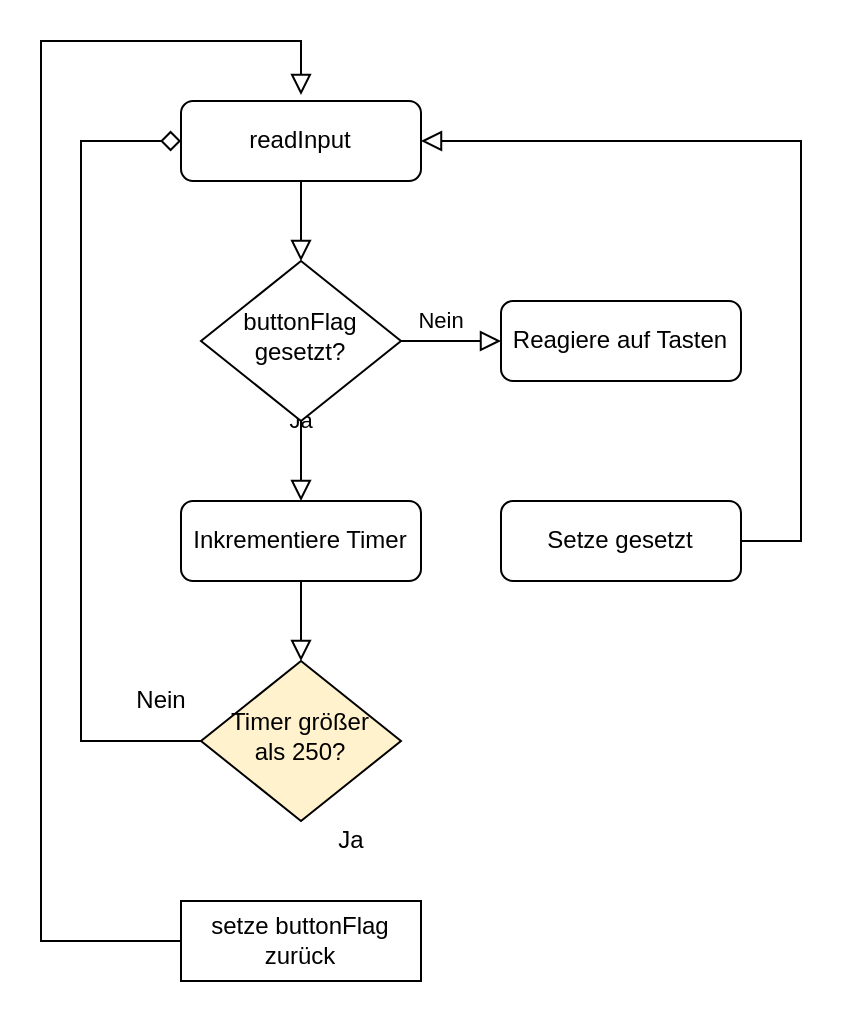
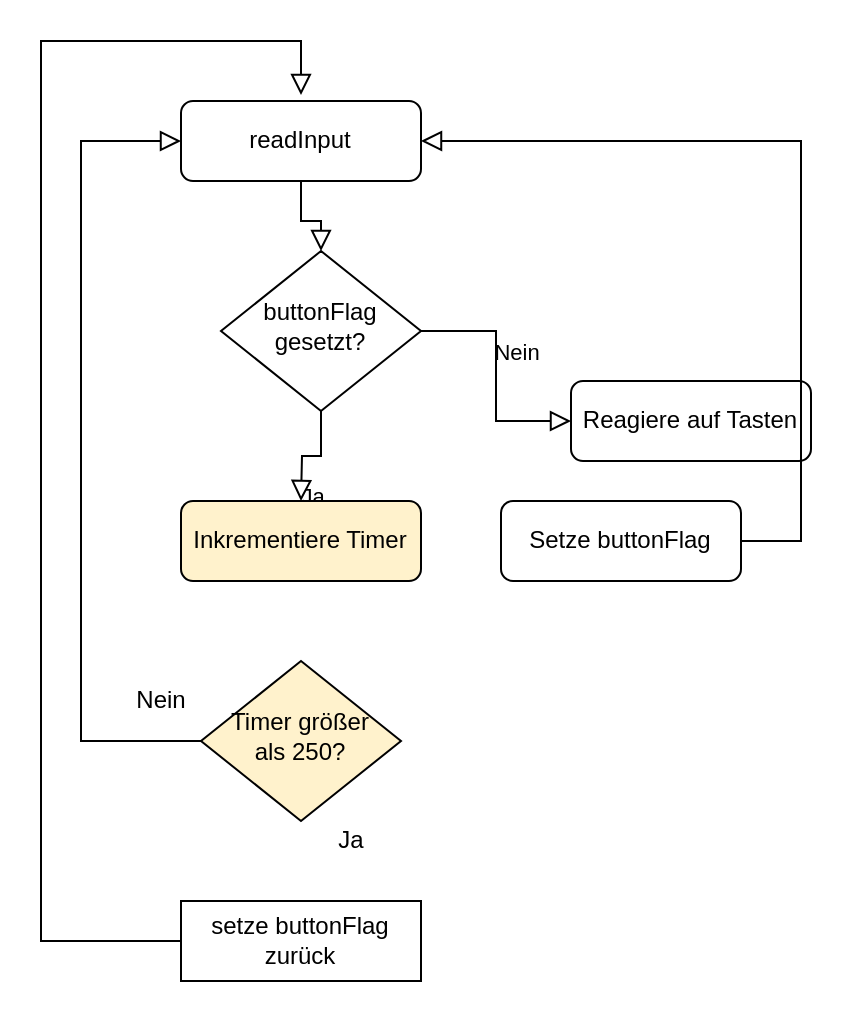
(160, 141) -> (159, 141)
(301, 341) -> (321, 331)
(621, 341) -> (691, 421)
(301, 541) -> (301, 541)
(621, 541) -> (621, 541)
(301, 610) -> none
